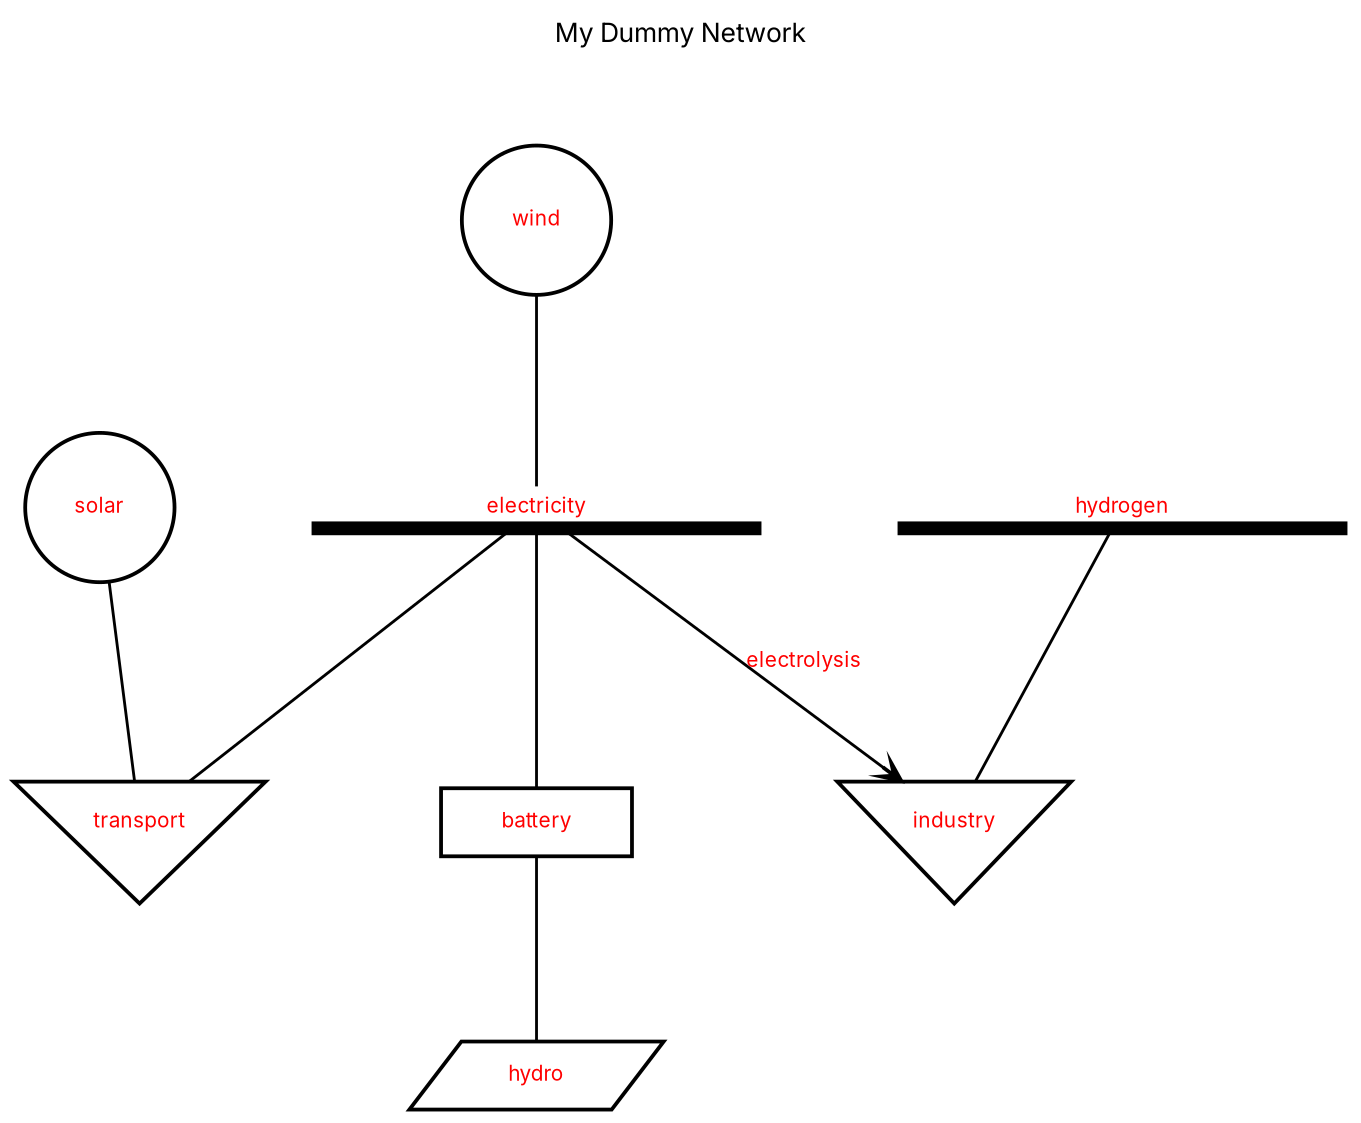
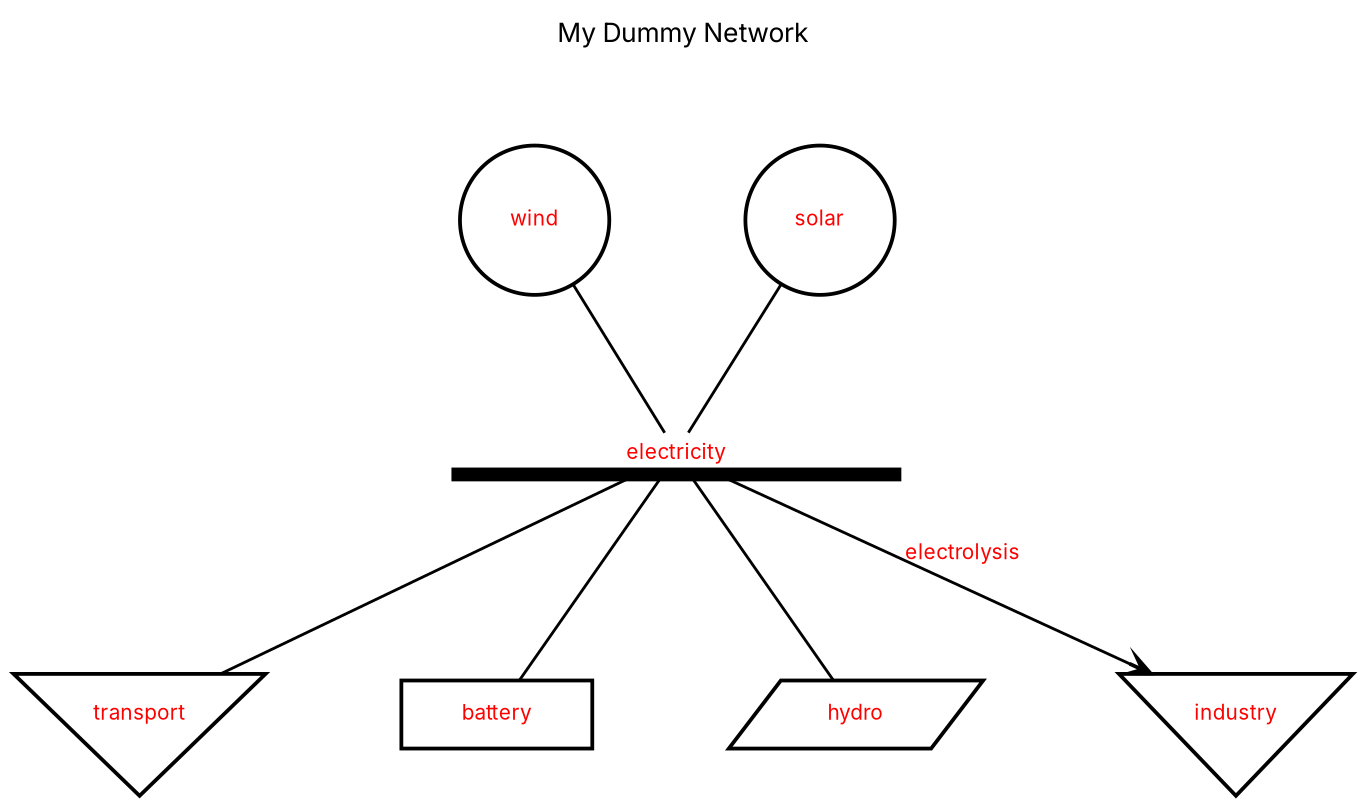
(1123, 508) -> none
(122, 682) -> (735, 358)
(537, 949) -> (761, 577)
